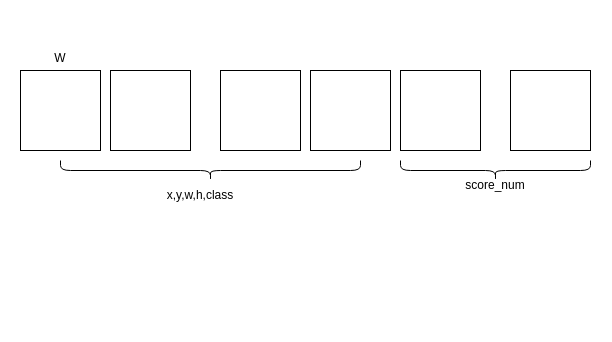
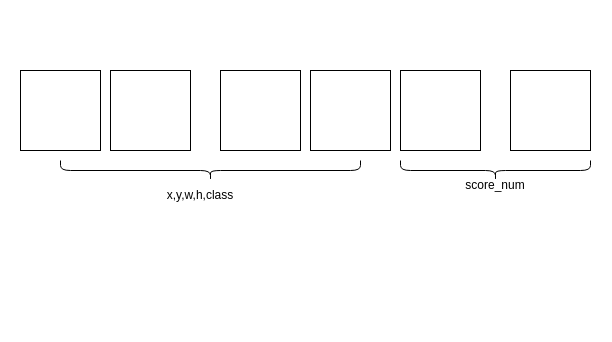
(61, 58) -> none
